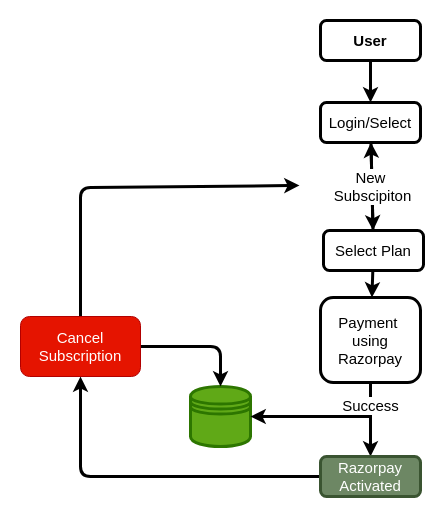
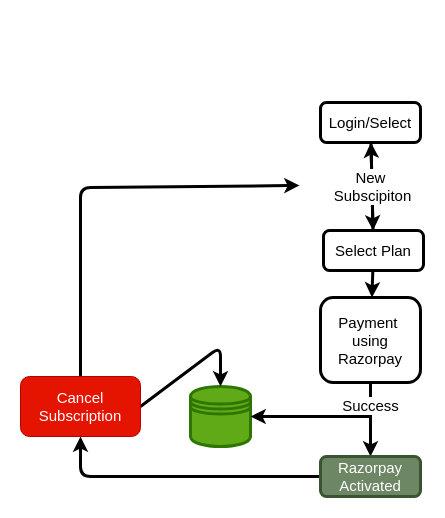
(371, 41) -> none
(371, 76) -> none
(81, 347) -> (81, 407)
